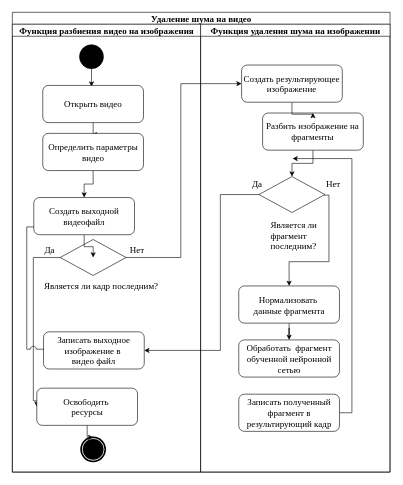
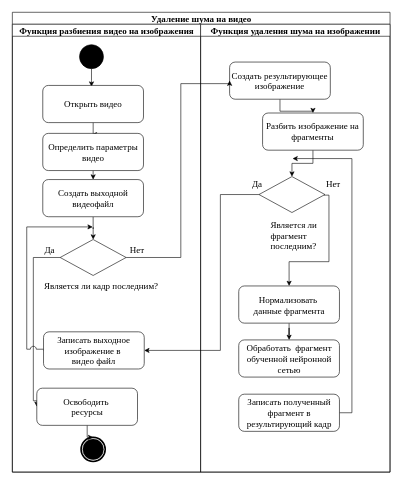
(292, 84) -> (280, 81)
(84, 216) -> (93, 198)
